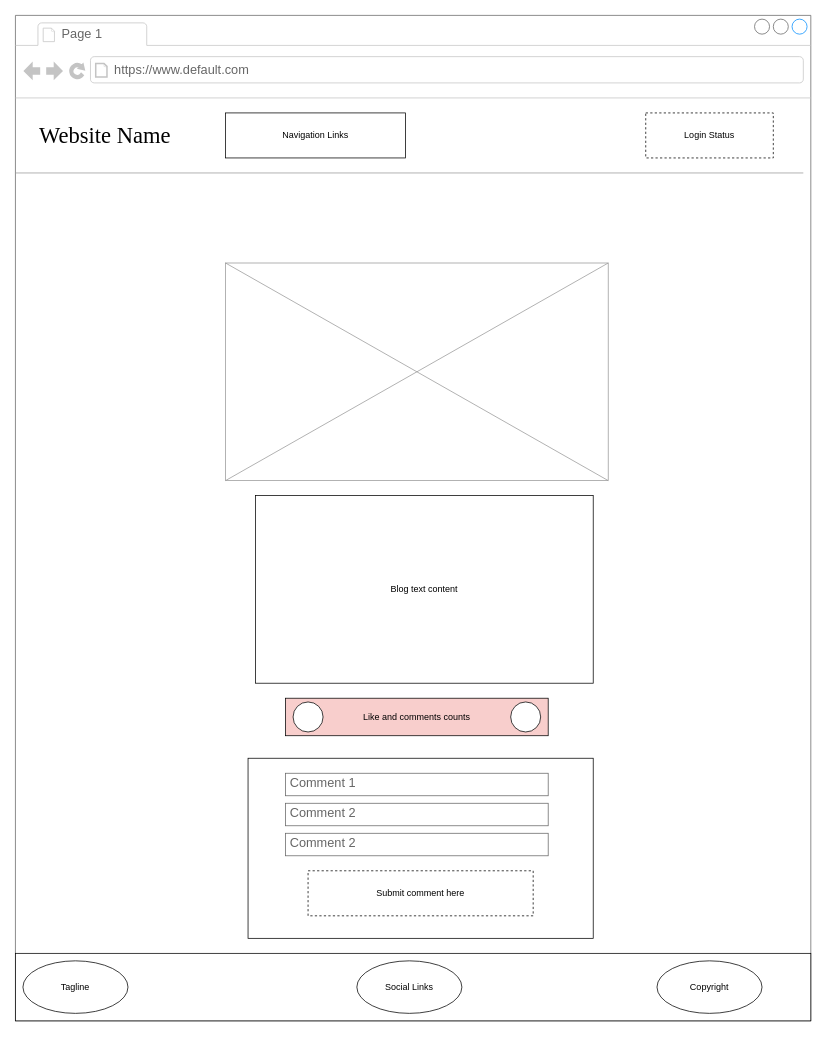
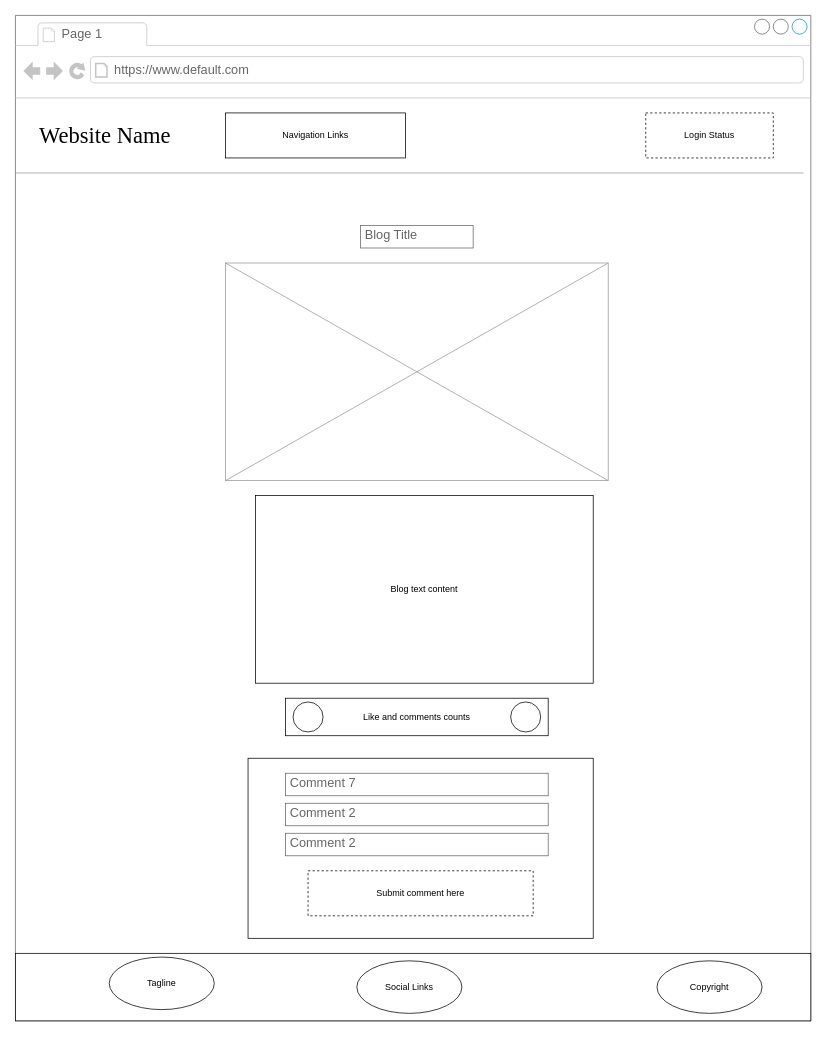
none -> (417, 237)
(417, 717) -> (417, 717)
(320, 783) -> (320, 783)
(75, 987) -> (162, 983)
